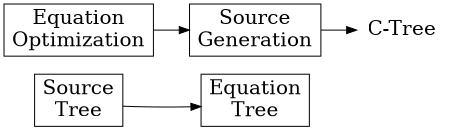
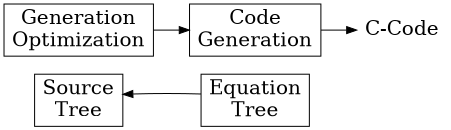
(79, 30) -> (79, 30)
(255, 30) -> (255, 30)
(402, 30) -> (402, 30)
(157, 107) -> (167, 94)
